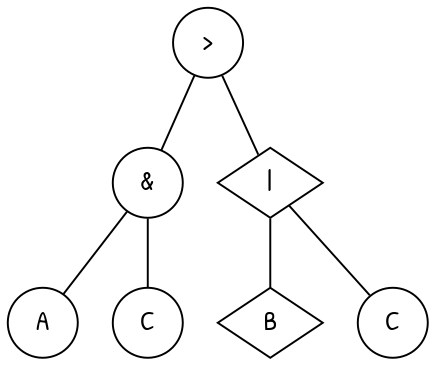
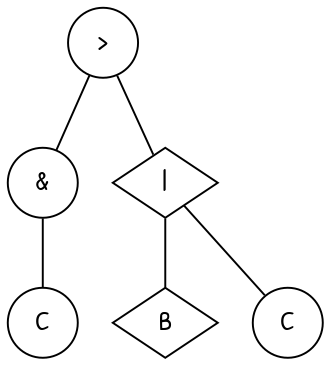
(43, 323) -> none
